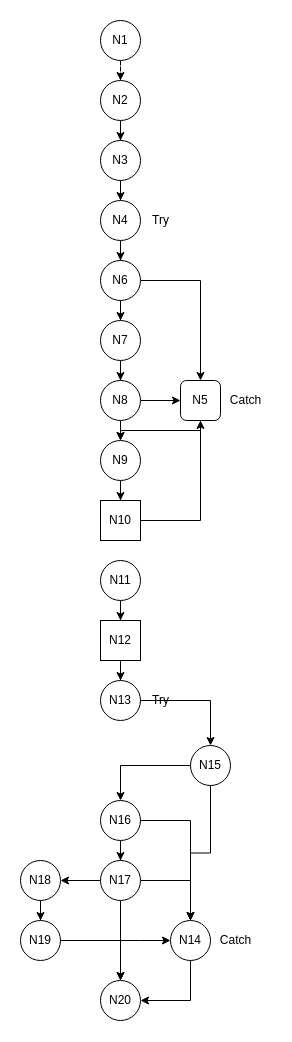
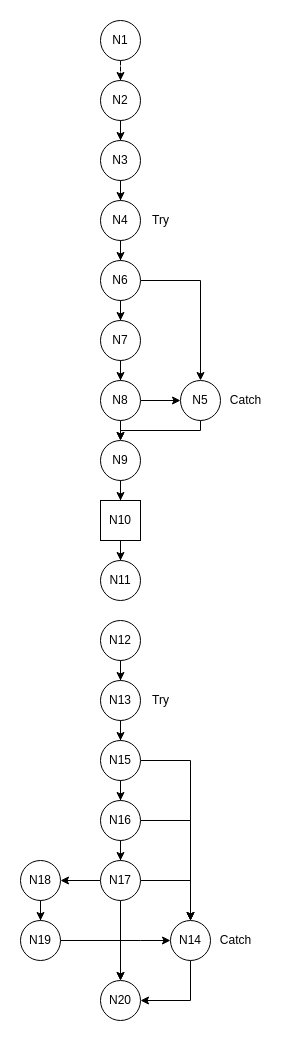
(201, 401) -> (201, 401)
(201, 506) -> (121, 555)
(121, 615) -> none
(121, 641) -> (121, 641)
(211, 766) -> (121, 761)
